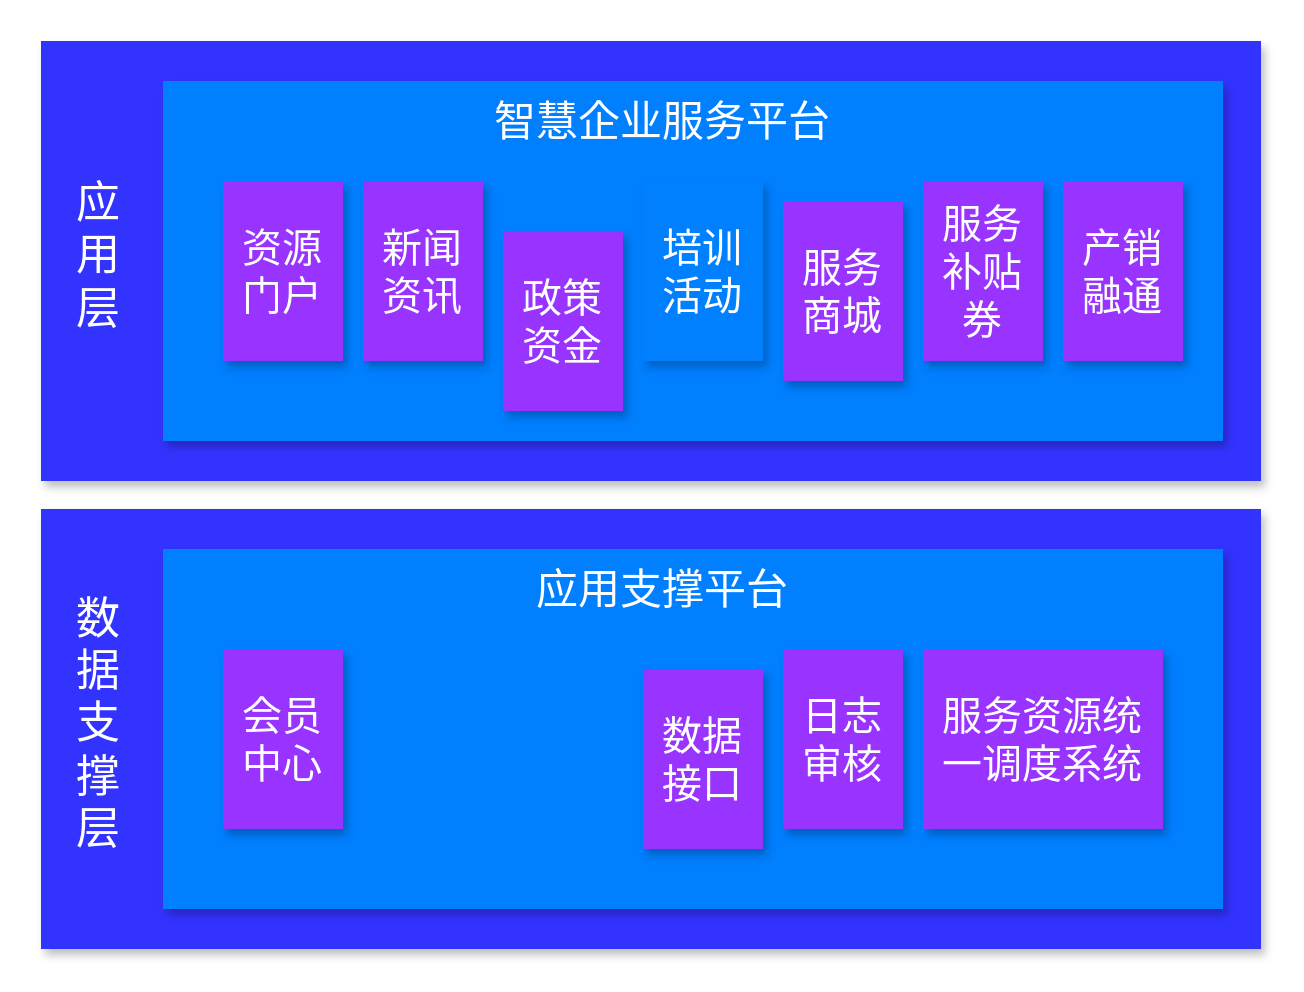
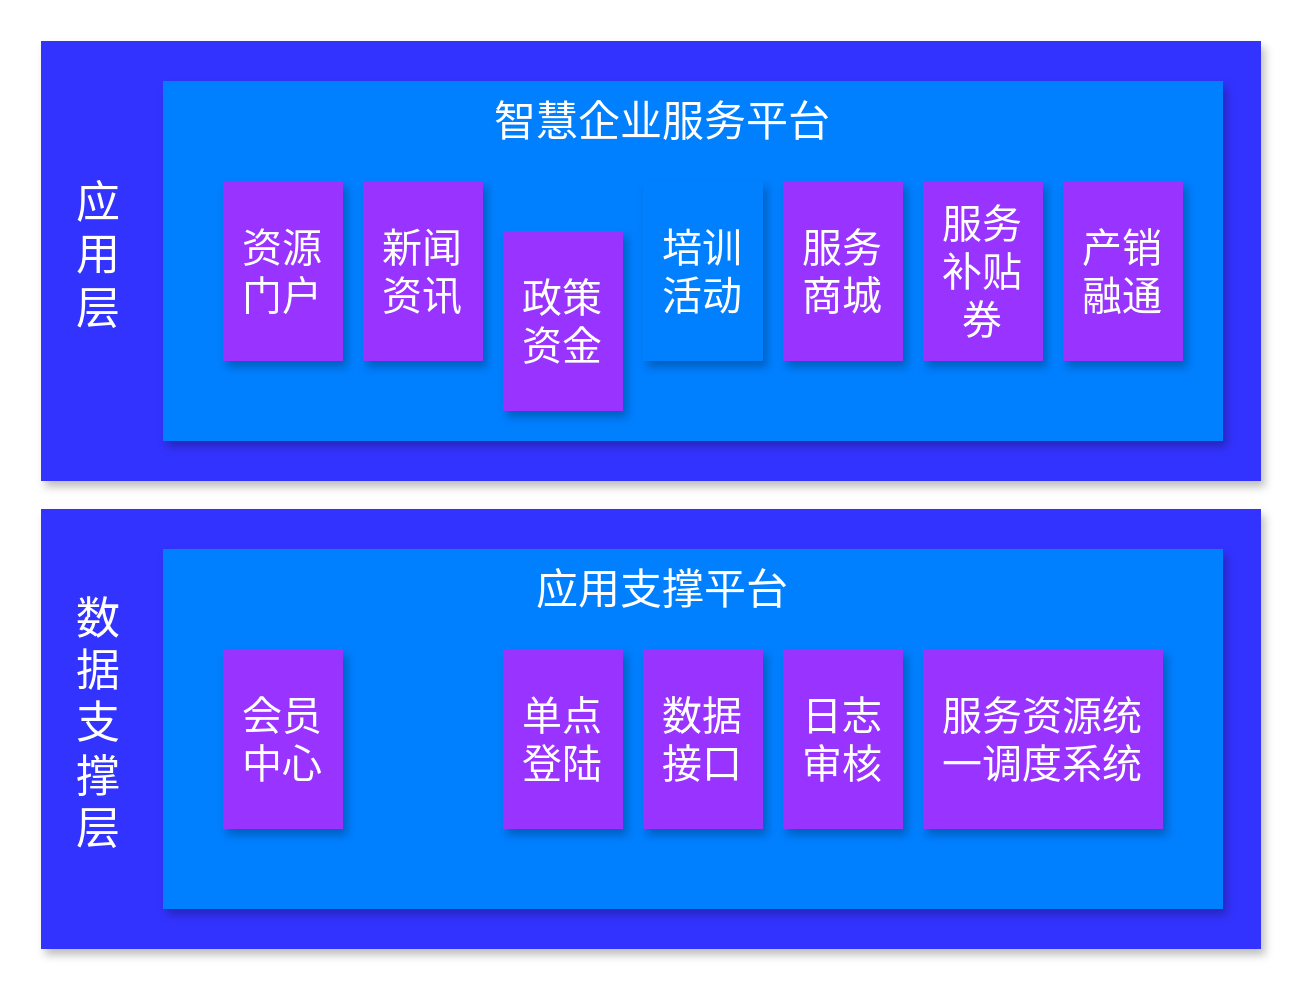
(843, 291) -> (843, 271)
none -> (563, 739)
(703, 759) -> (703, 739)
